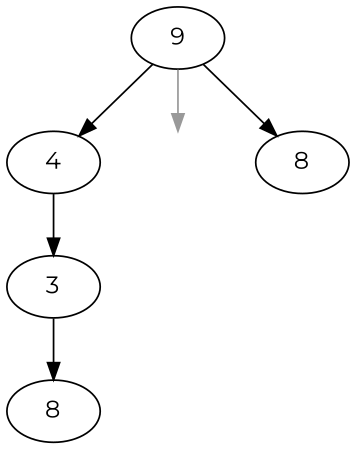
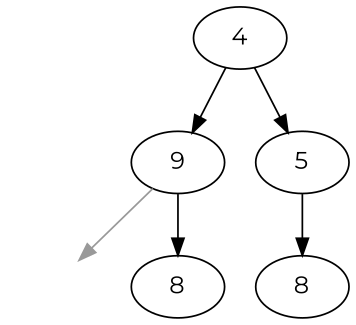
(122, 94) -> (213, 92)
(54, 287) -> (302, 162)
